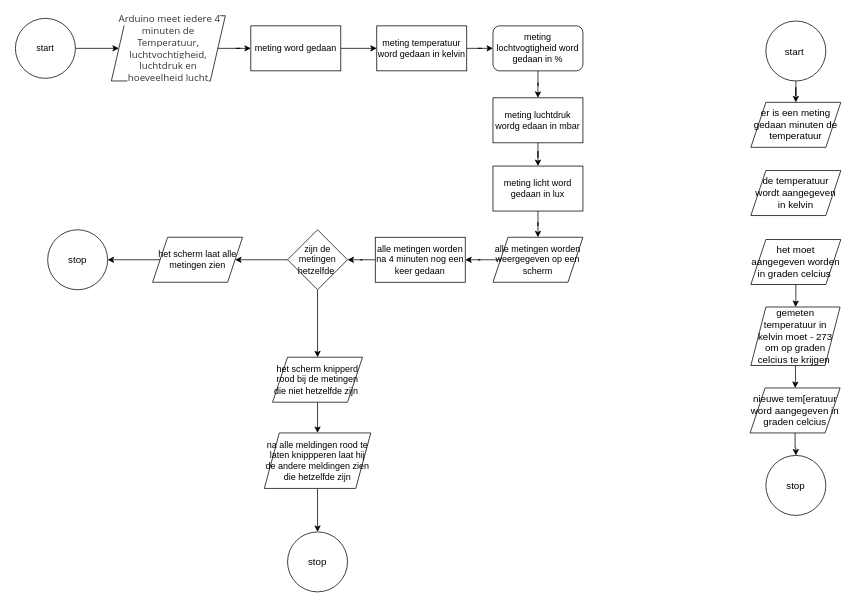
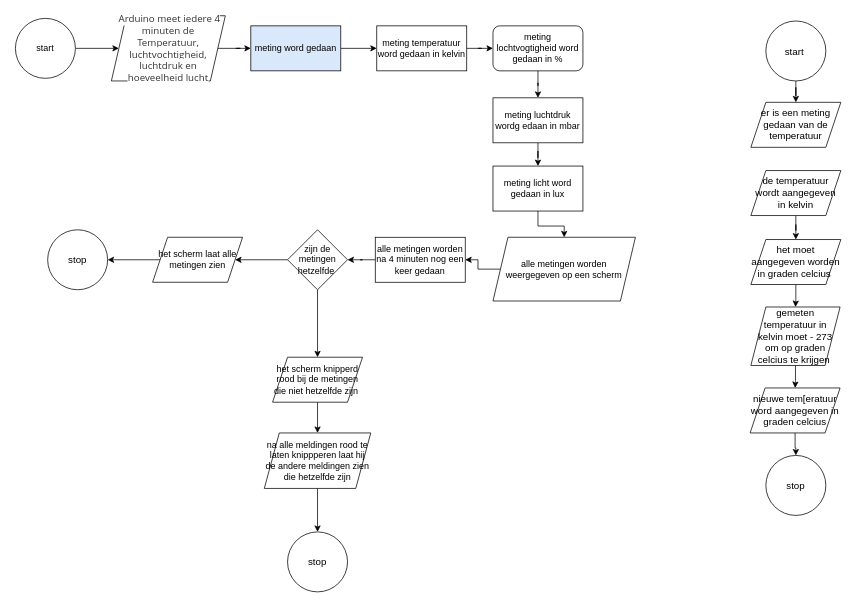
(296, 48) -> (296, 48)
(796, 125) -> (796, 125)
none -> (796, 228)
(538, 260) -> (564, 269)
